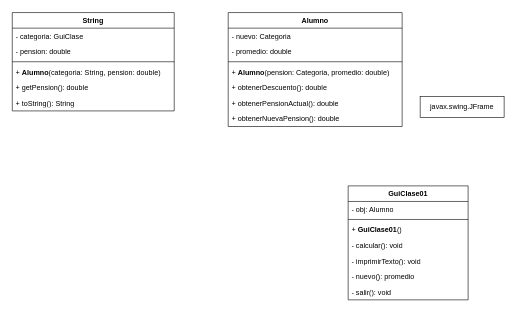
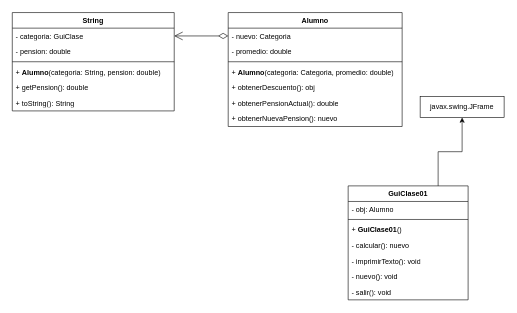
none -> (198, 36)
(314, 72) -> (316, 77)
(286, 88) -> (280, 88)
(291, 119) -> (290, 119)
none -> (461, 152)
(383, 246) -> (386, 246)
(386, 277) -> (378, 277)
